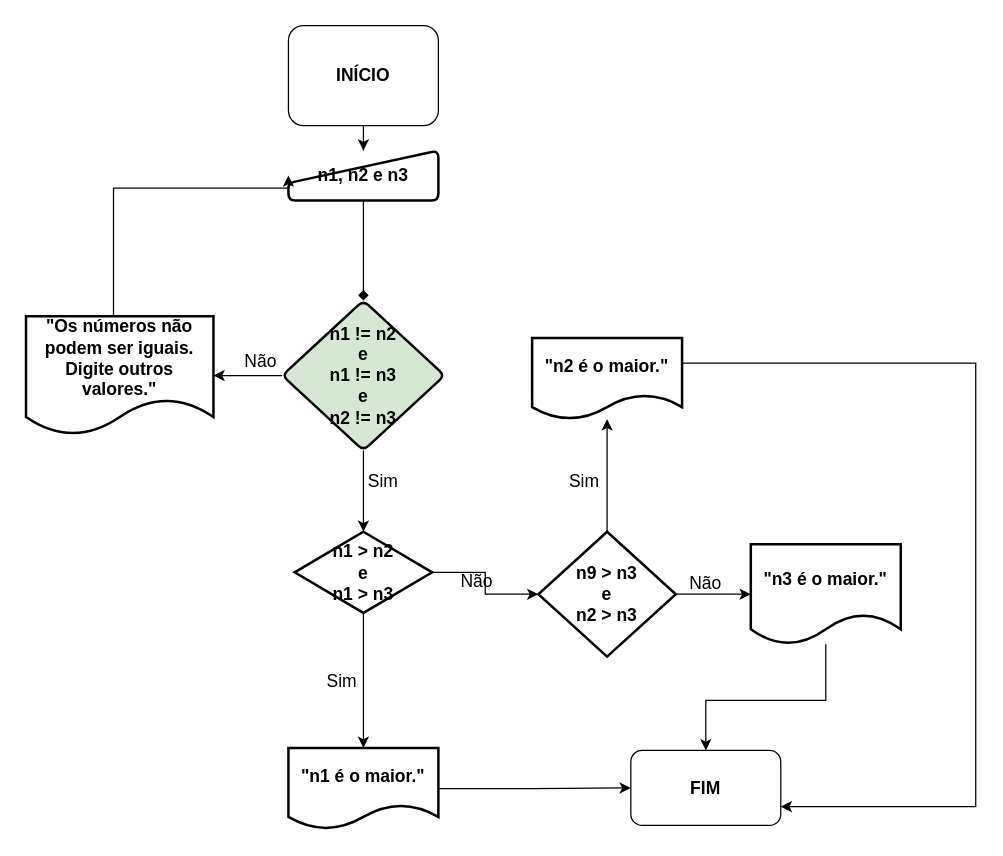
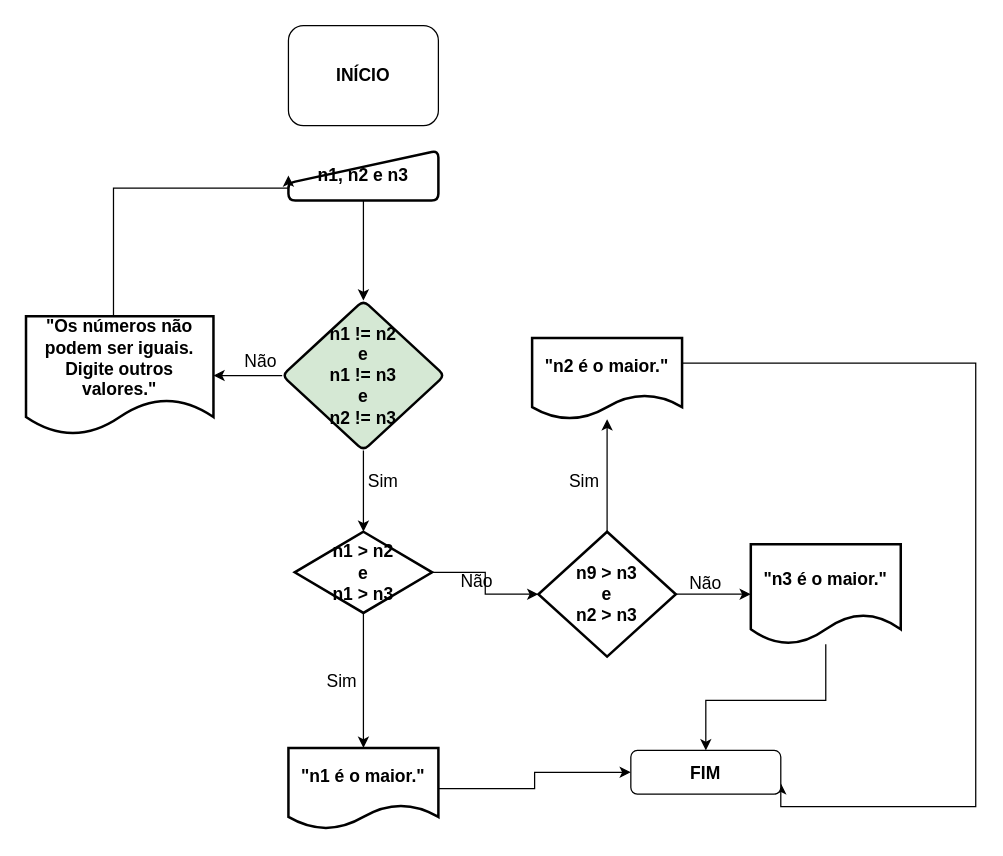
(363, 143) -> none
(363, 290) -> (363, 291)
(706, 788) -> (706, 773)
